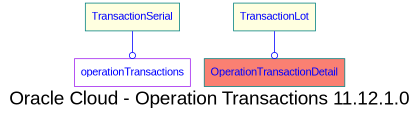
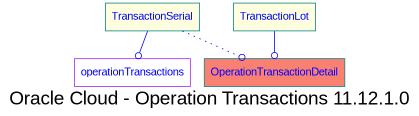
none -> (211, 44)
